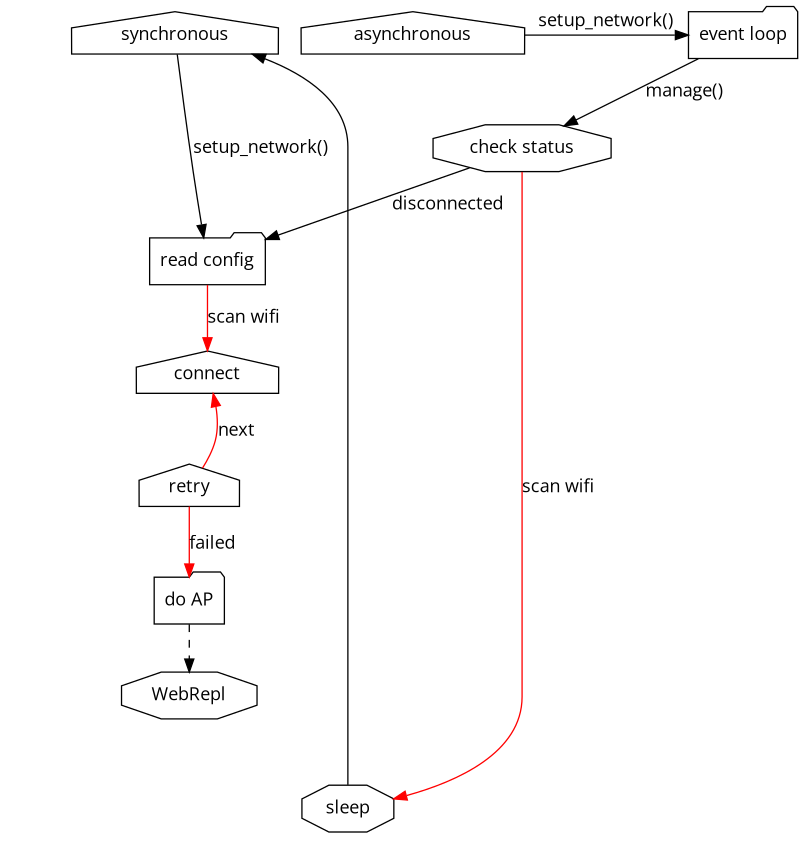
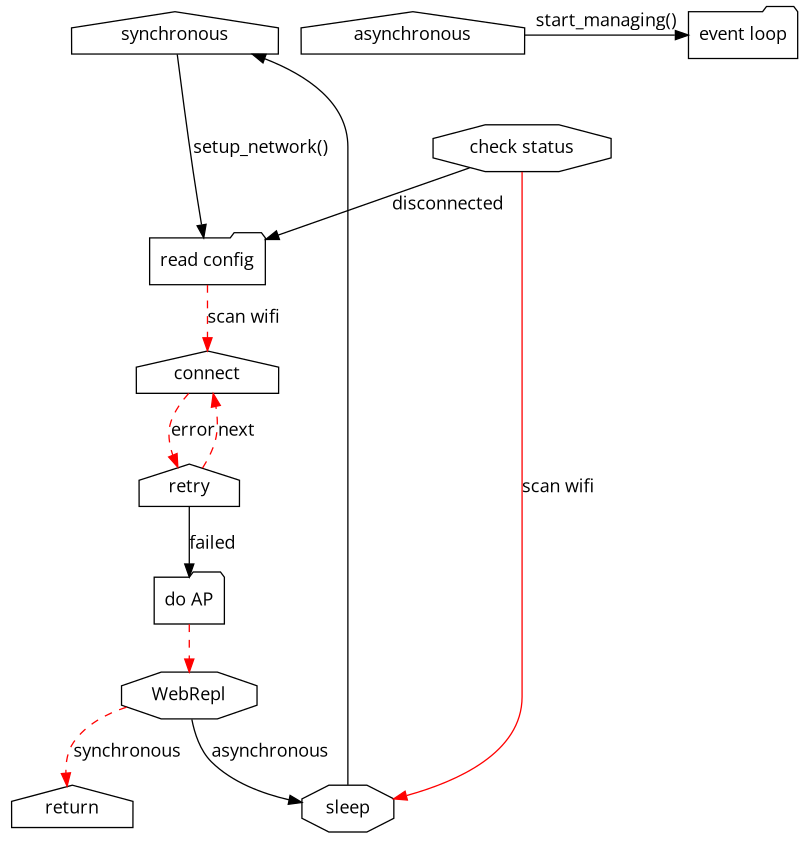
(607, 21) -> (607, 21)
(637, 89) -> none
(207, 311) -> (207, 311)
none -> (171, 422)
(216, 439) -> (216, 439)
(189, 535) -> (189, 535)
(189, 642) -> (189, 642)
none -> (227, 774)
none -> (72, 809)
